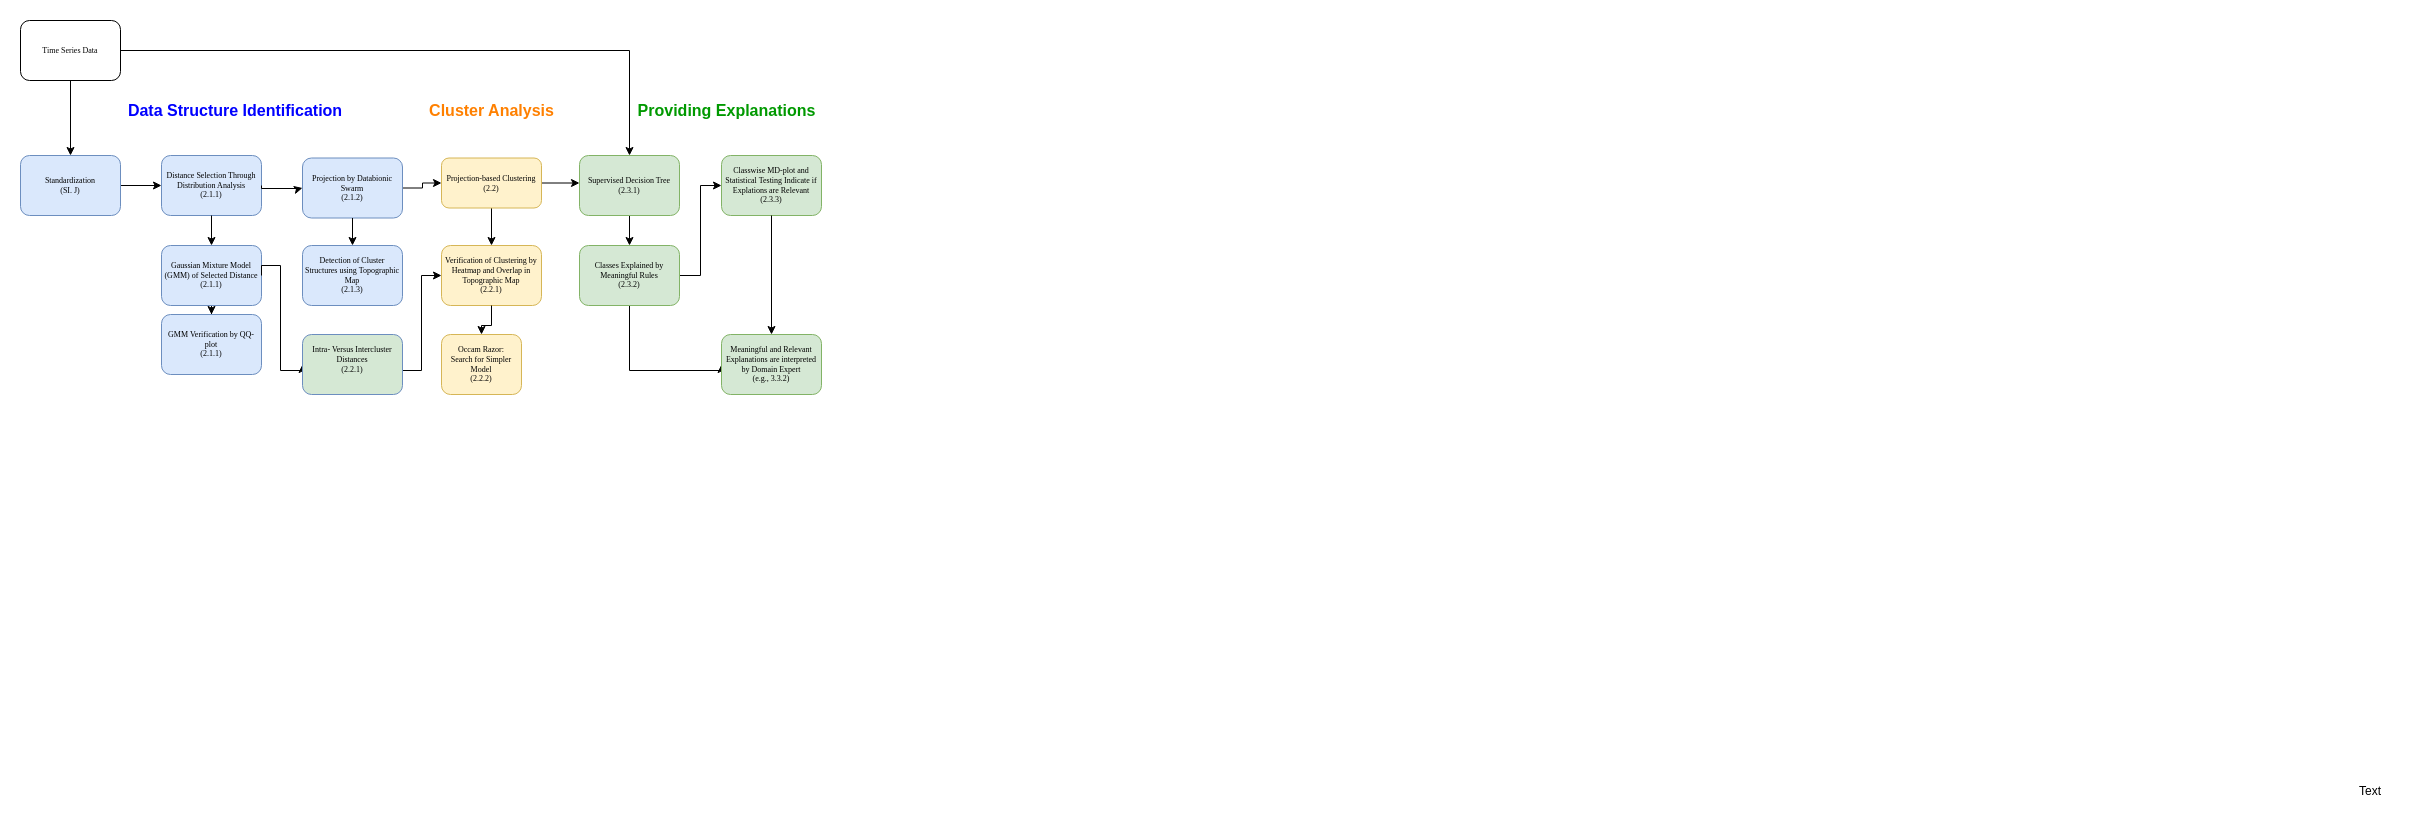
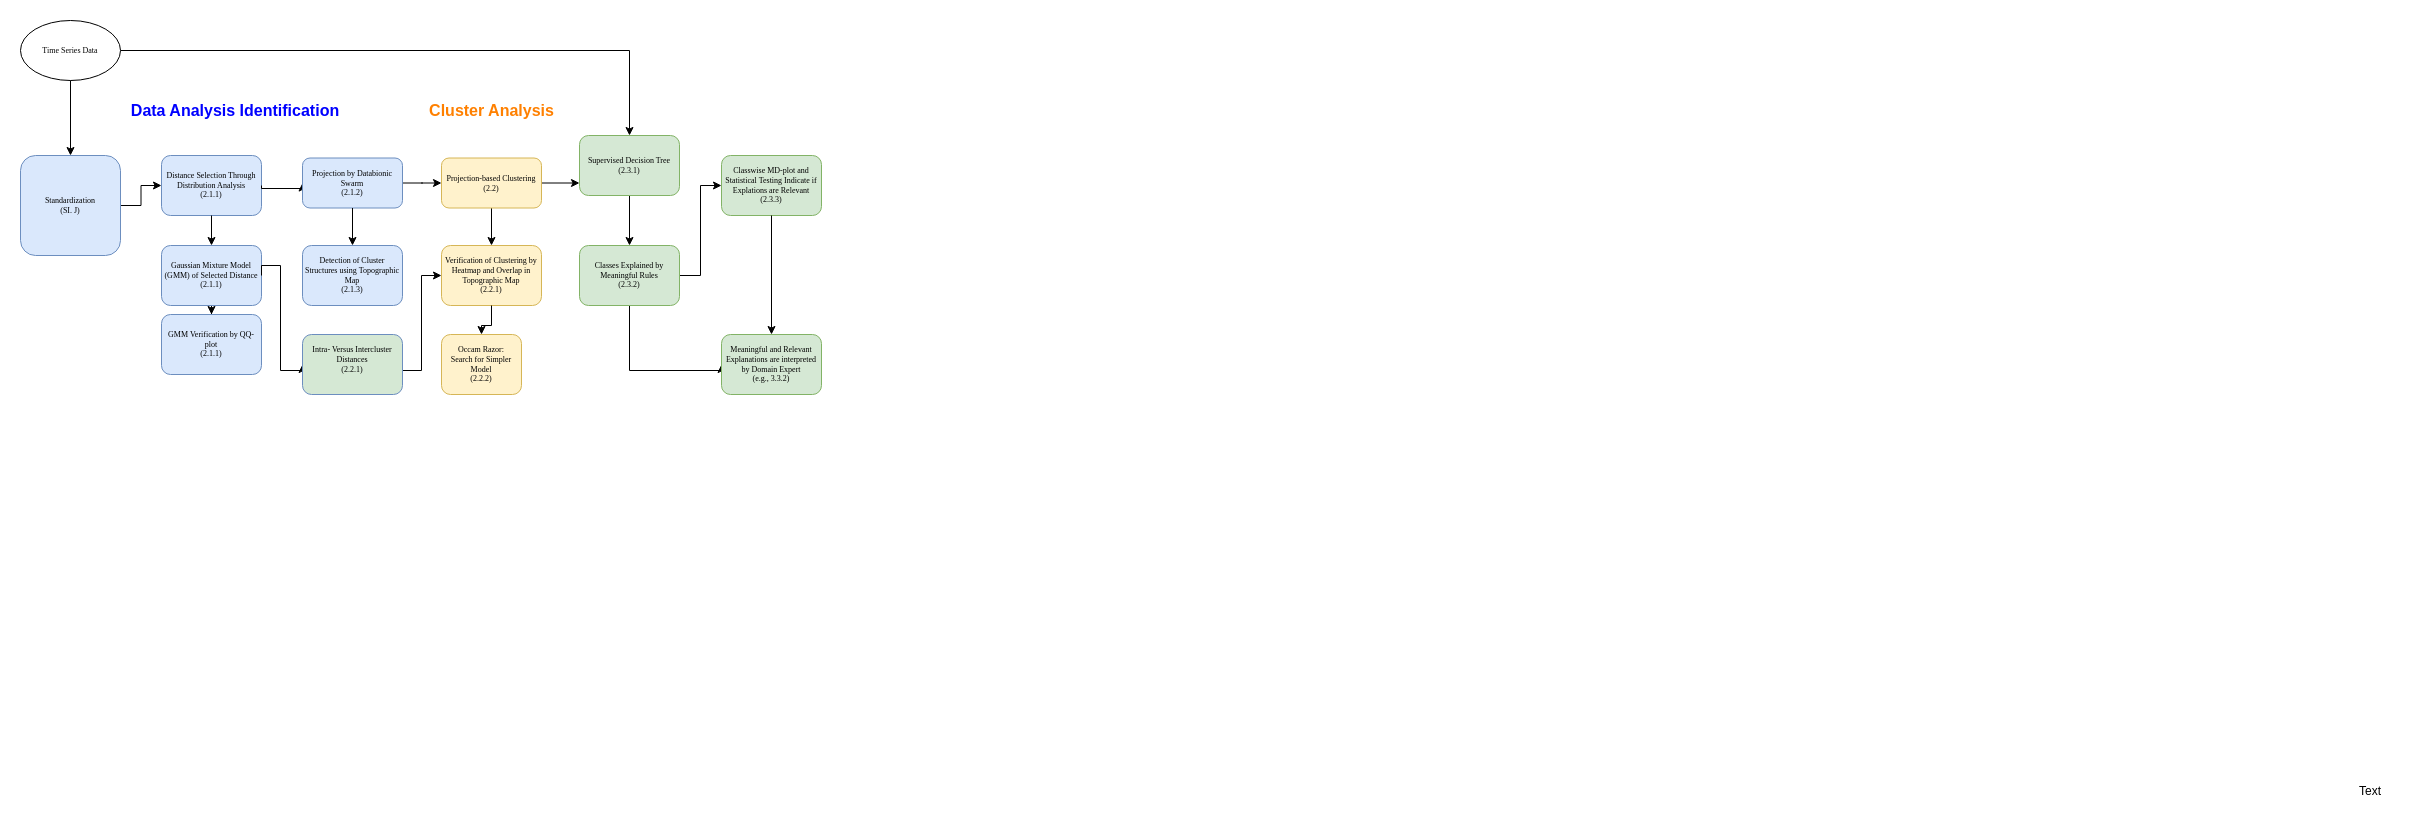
(71, 51) -> (71, 51)
(236, 111) -> (236, 111)
(727, 111) -> none
(71, 186) -> (71, 206)
(630, 186) -> (630, 166)
(353, 188) -> (353, 183)
